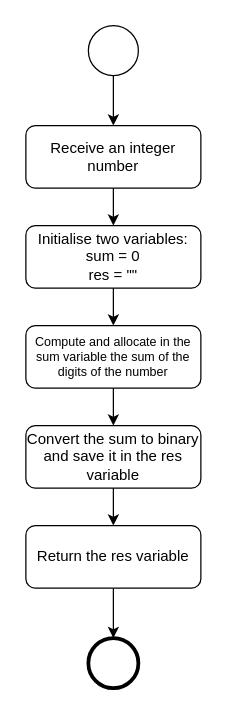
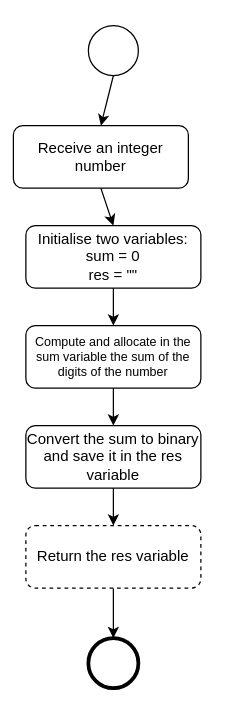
(113, 157) -> (101, 157)
(113, 557) -> (113, 557)
